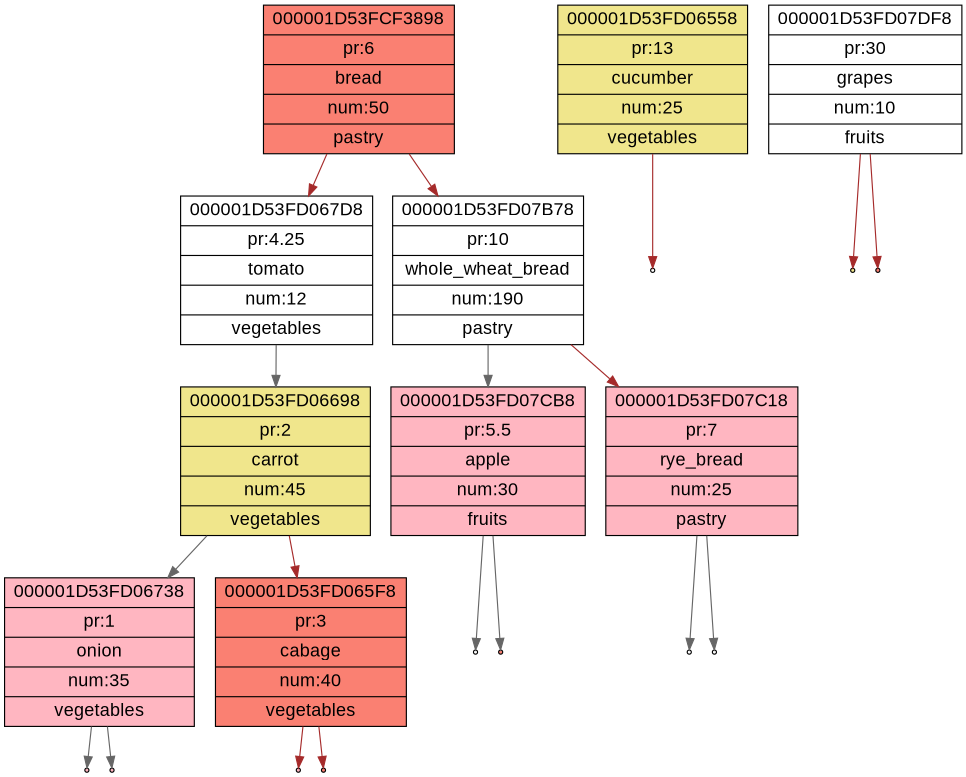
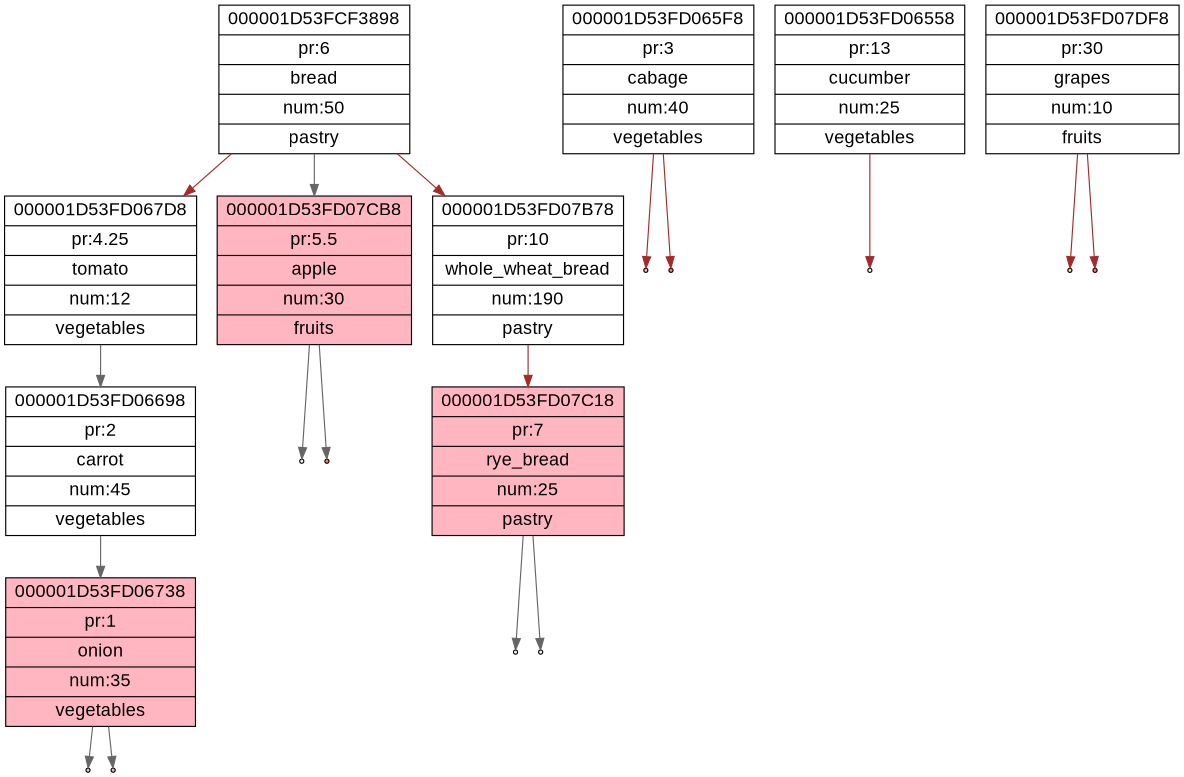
(359, 79) -> (314, 79)
(653, 79) -> (870, 79)
(488, 360) -> (314, 169)
(275, 461) -> (101, 461)
(292, 551) -> none
(311, 652) -> (658, 79)
